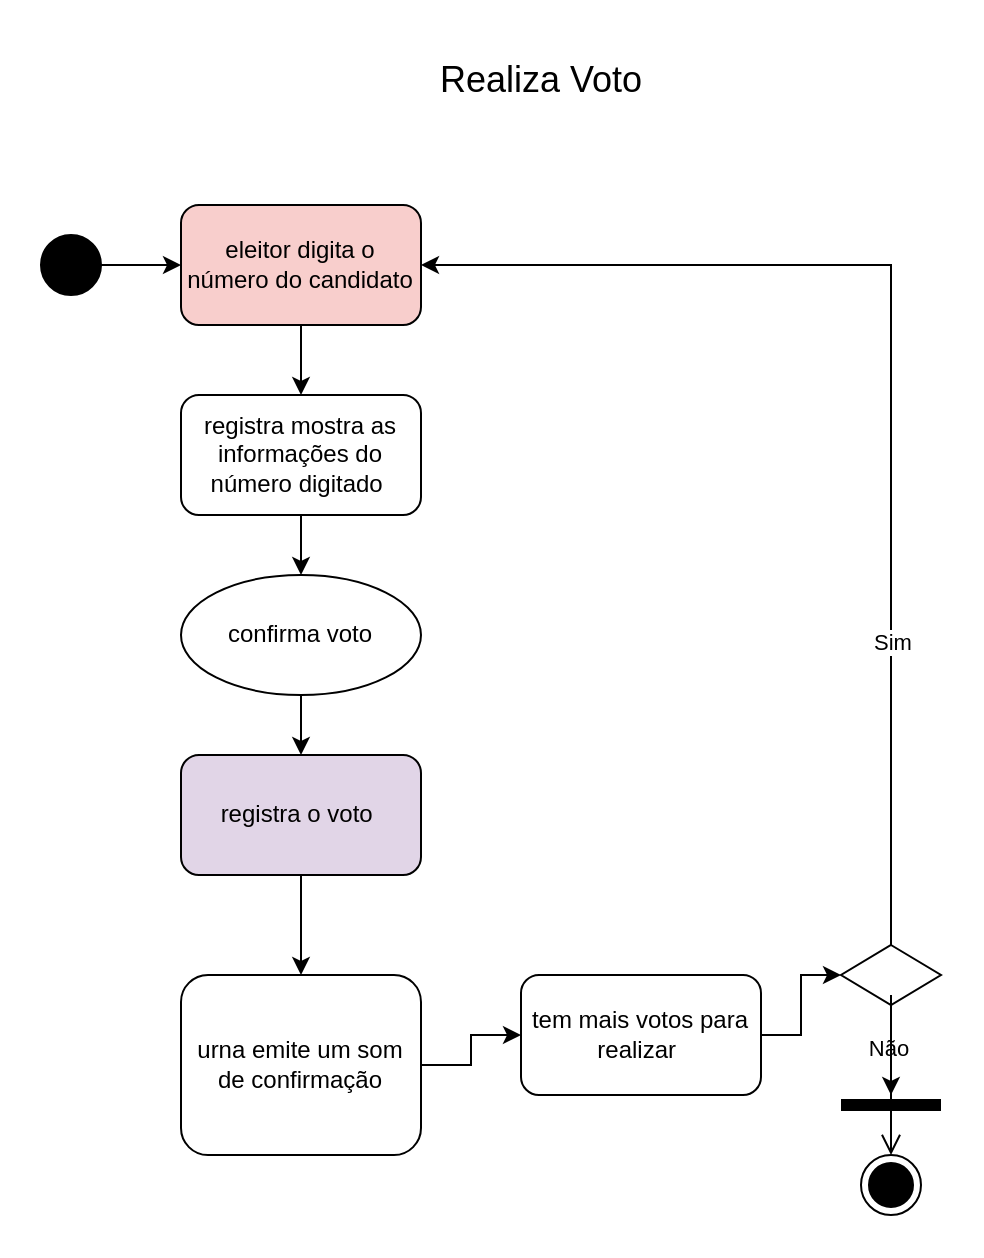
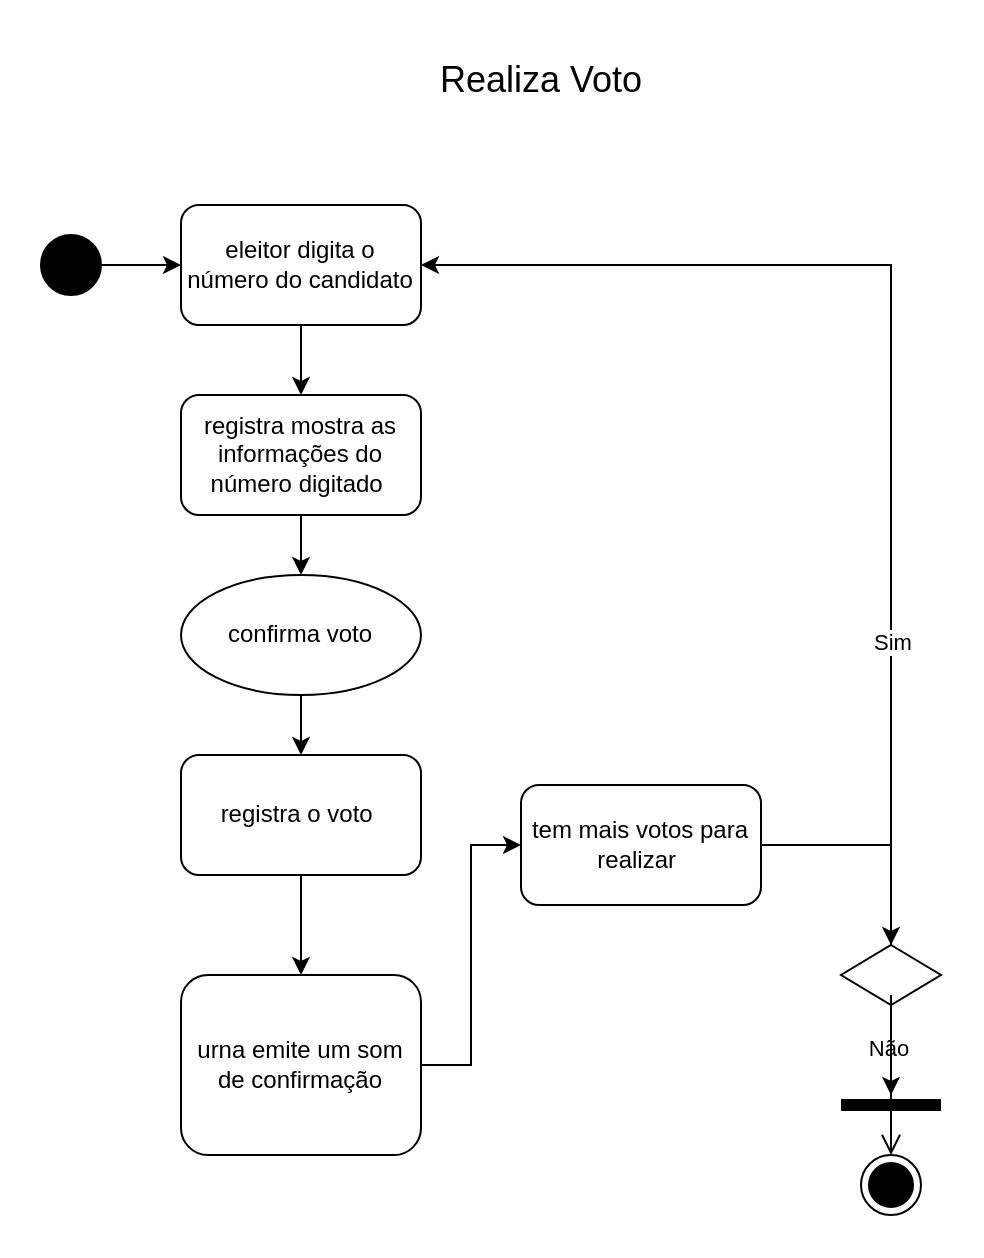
(301, 265) -> (301, 265)
(301, 815) -> (301, 815)
(641, 1035) -> (641, 845)
